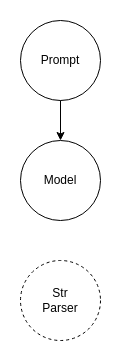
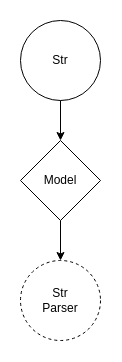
(61, 61) -> (61, 61)
(61, 181) -> (61, 181)
none -> (61, 237)
